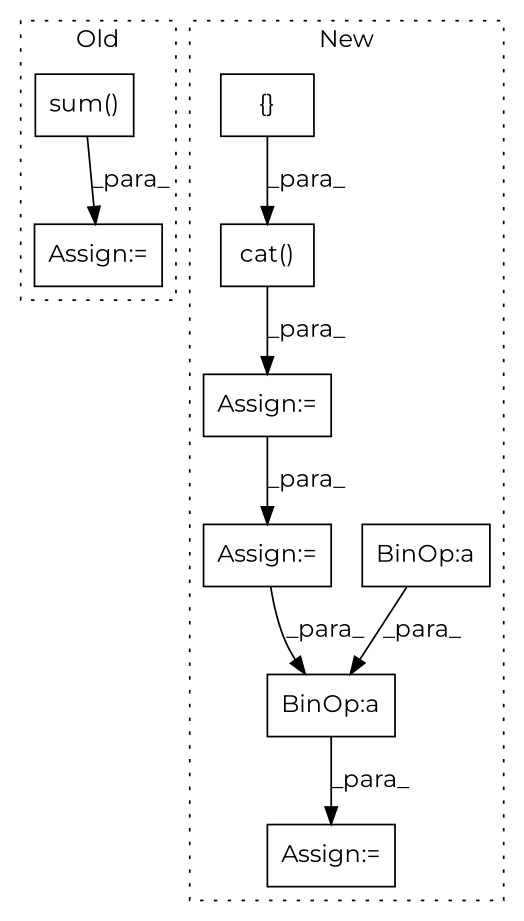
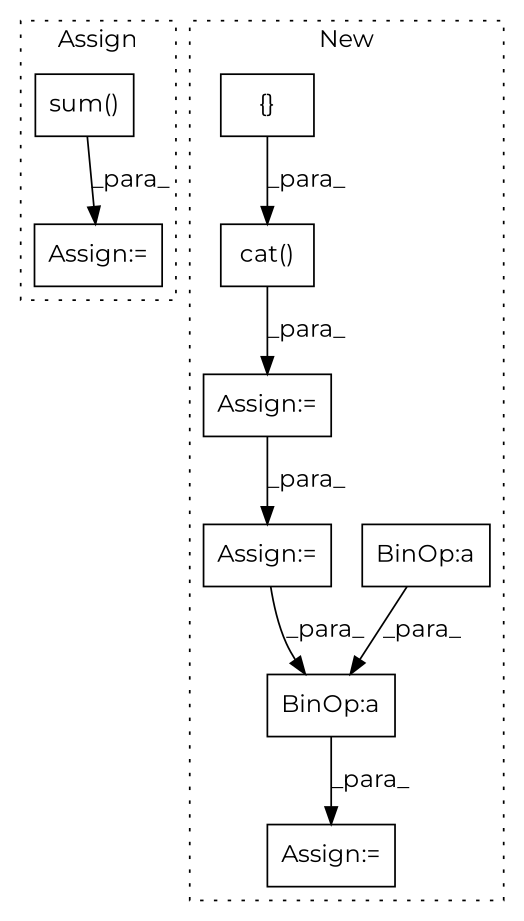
(98, 41) -> (98, 41)
